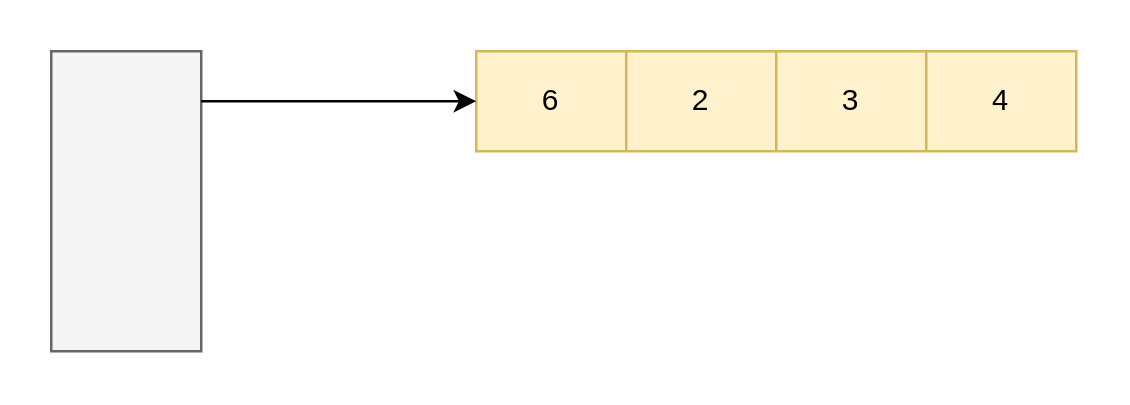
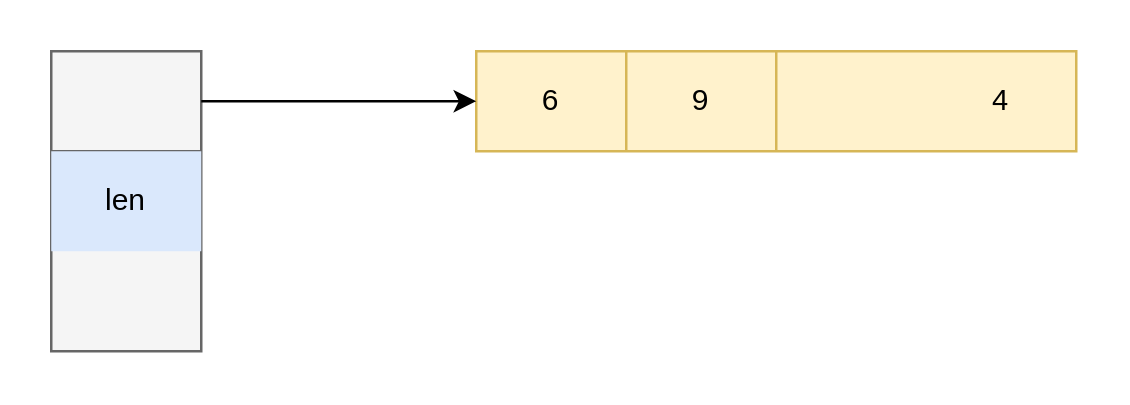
(701, 101) -> (701, 101)
(851, 101) -> none
none -> (126, 201)
